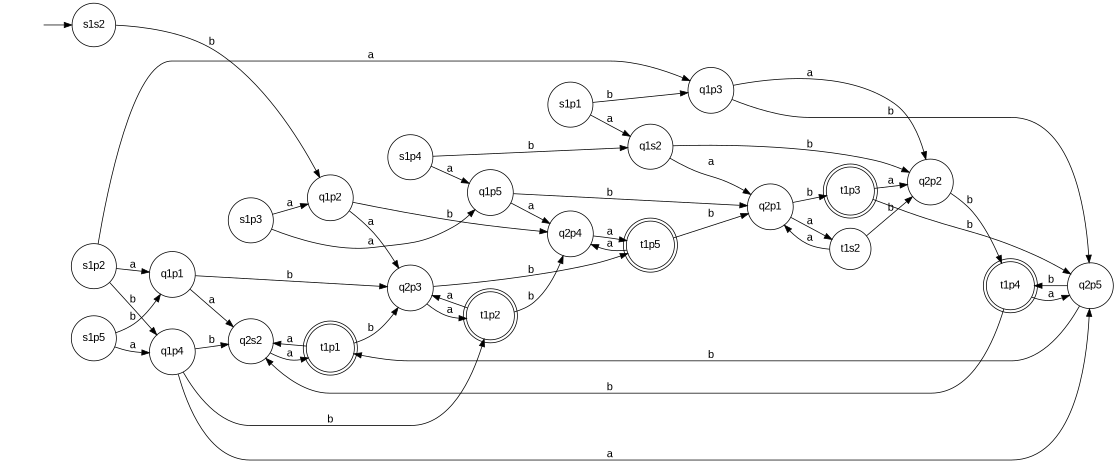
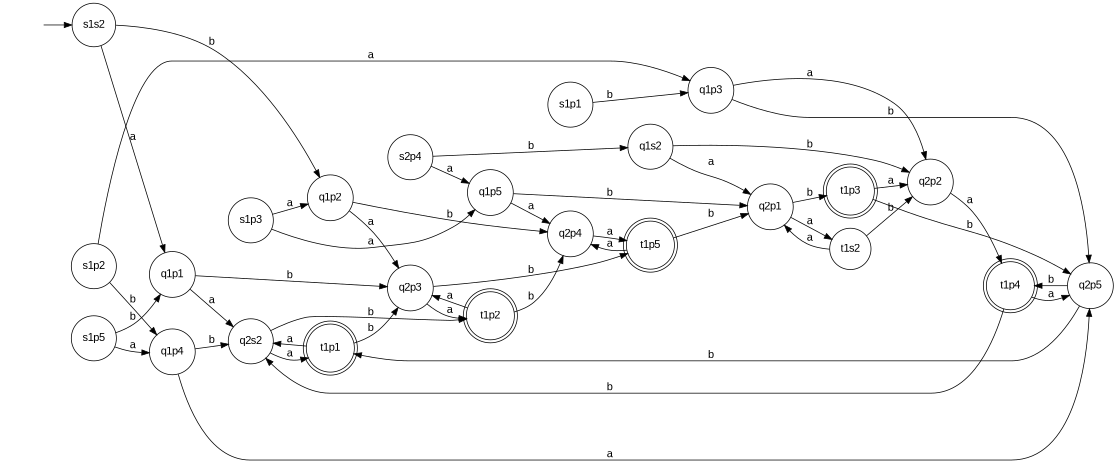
(607, 124) -> none
(410, 157) -> (410, 157)
(970, 200) -> (970, 200)
(129, 270) -> (132, 145)
(343, 425) -> (364, 317)
